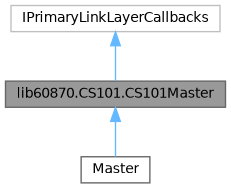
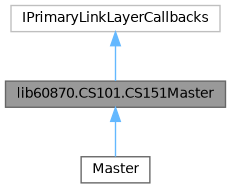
(116, 94) -> (116, 94)
